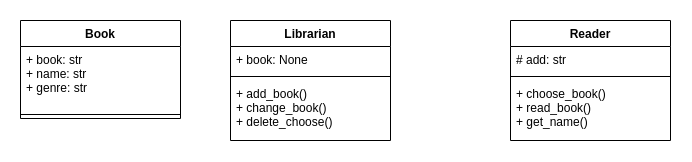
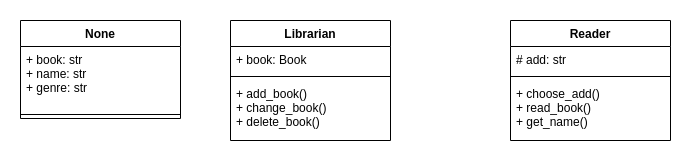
(100, 34) -> (100, 34)
(272, 60) -> (272, 60)
(275, 94) -> (275, 94)
(565, 94) -> (561, 94)
